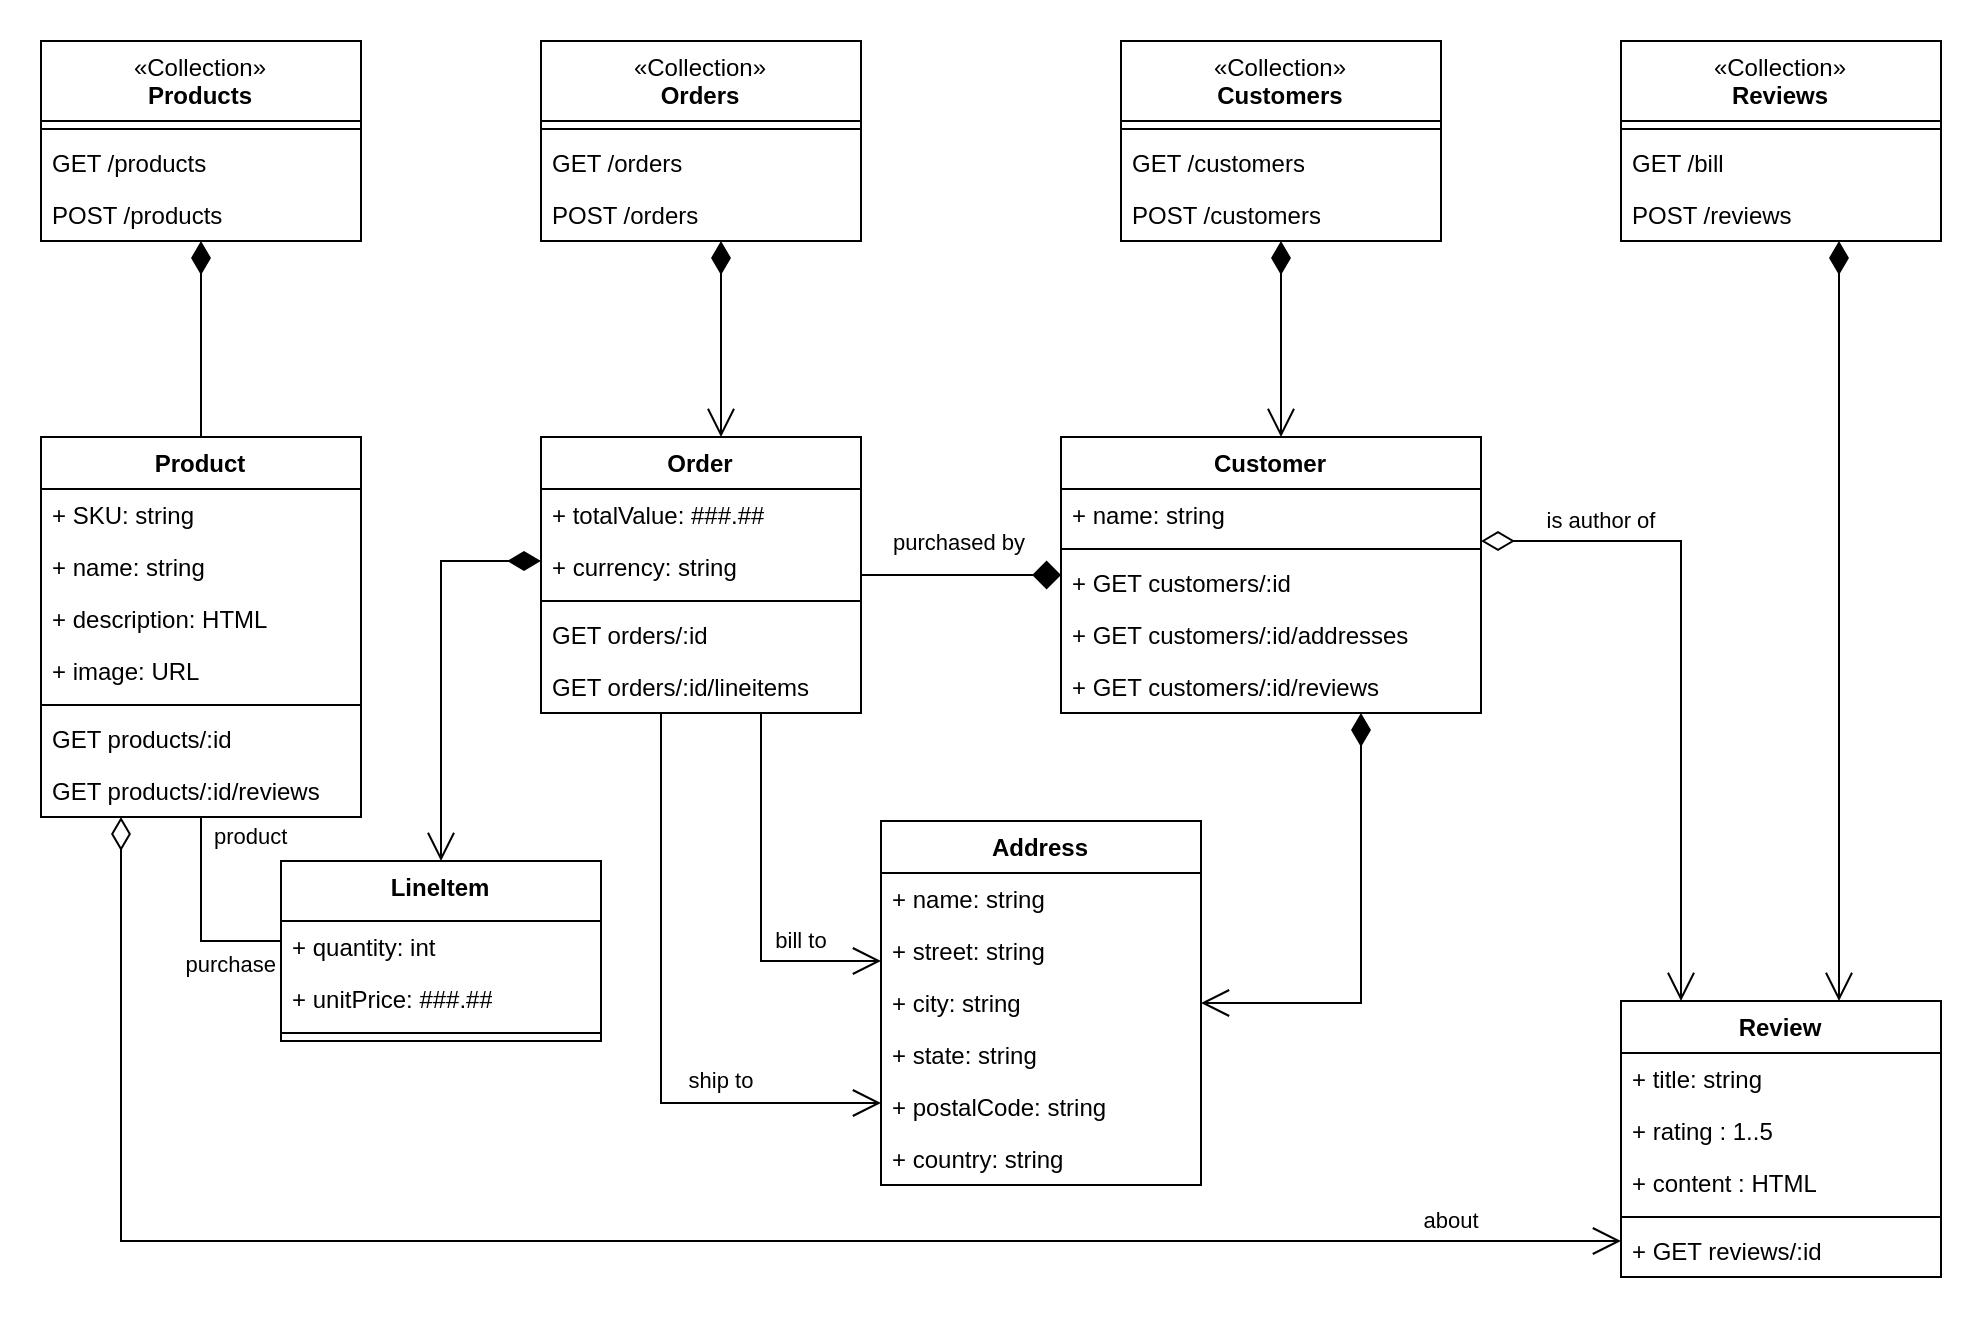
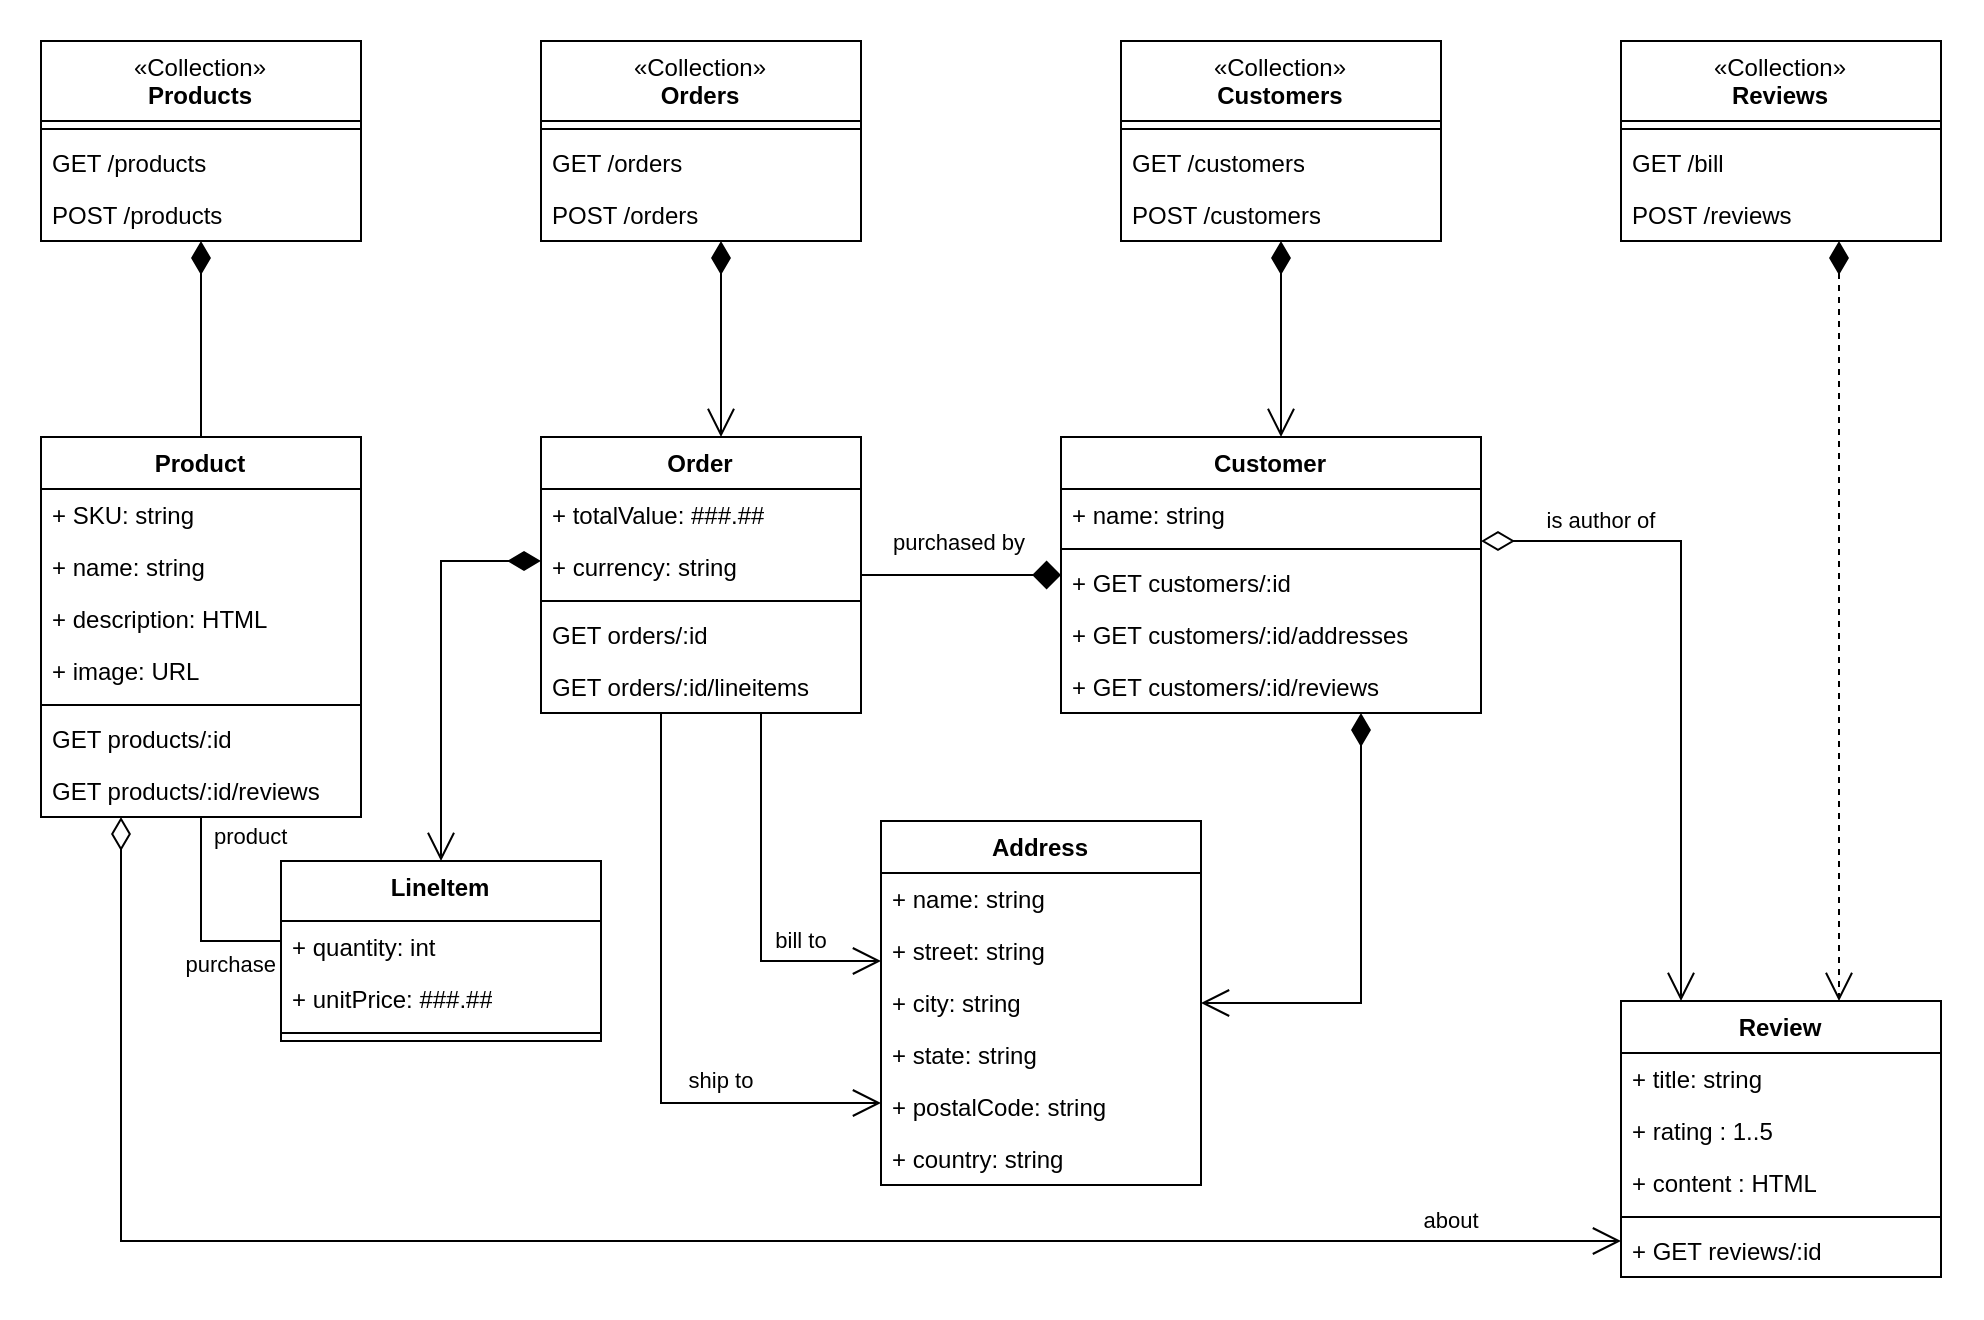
(1839, 634) -> (1839, 634)
